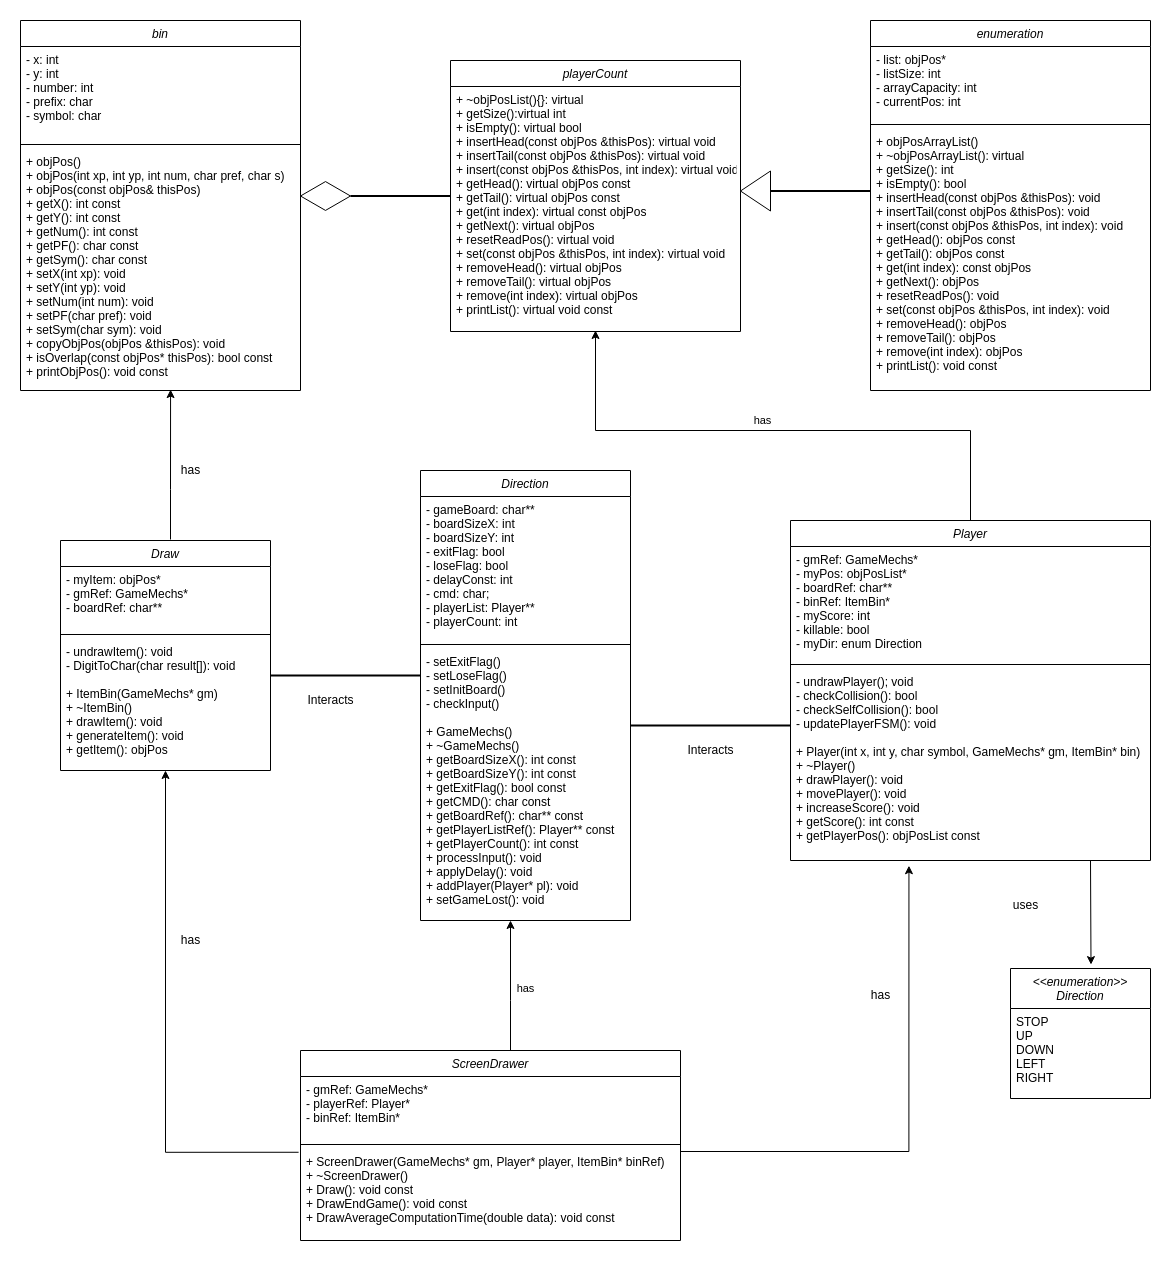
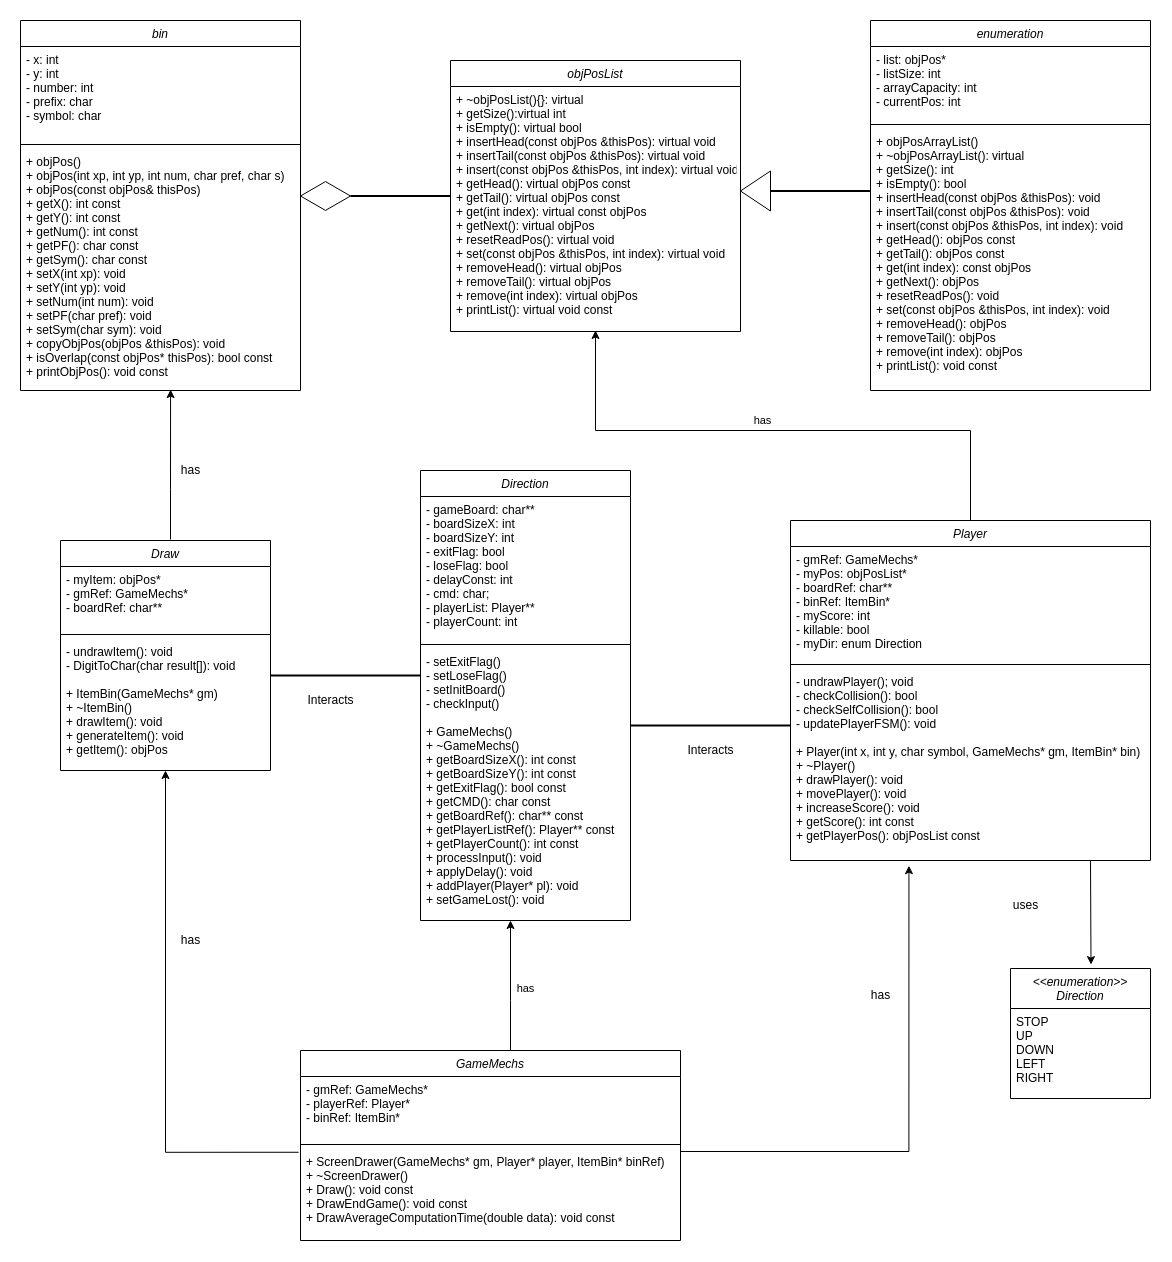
(595, 74) -> (595, 74)
(490, 1064) -> (490, 1064)
